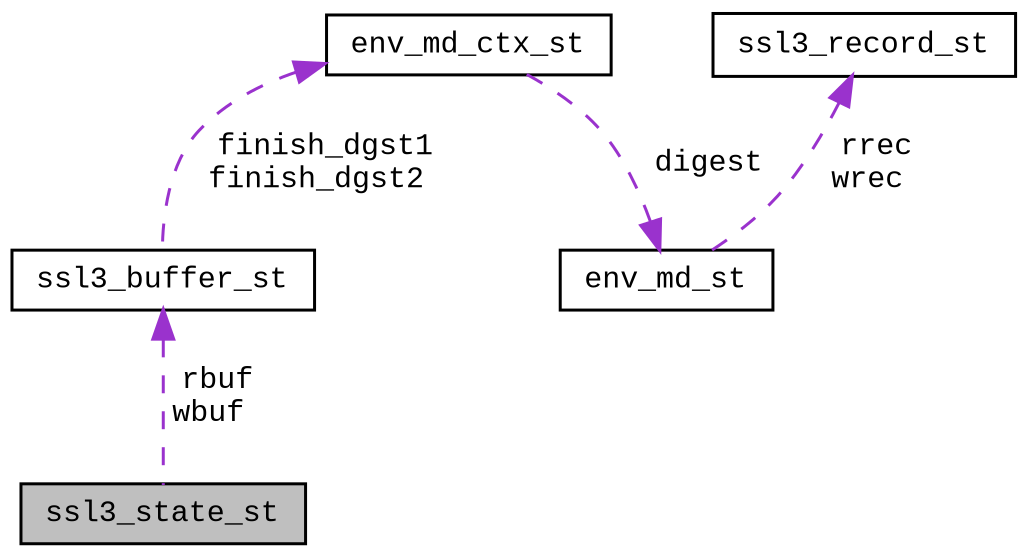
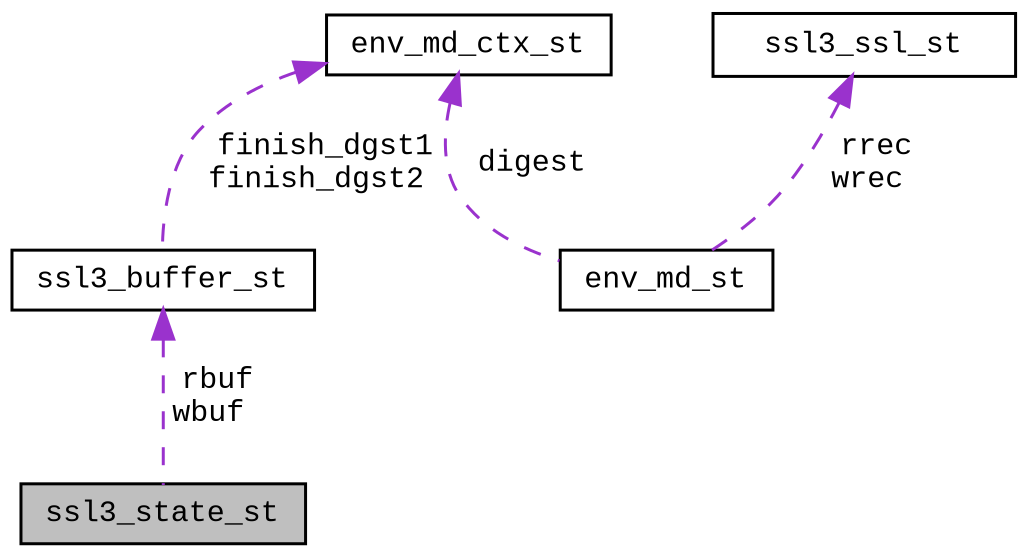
(864, 45) -> (864, 45)
(604, 134) -> (467, 206)
